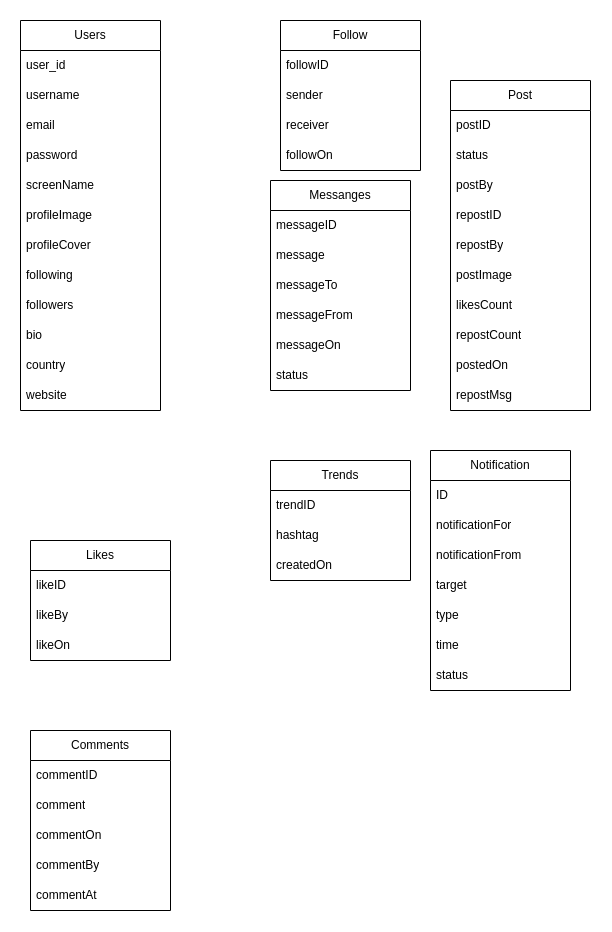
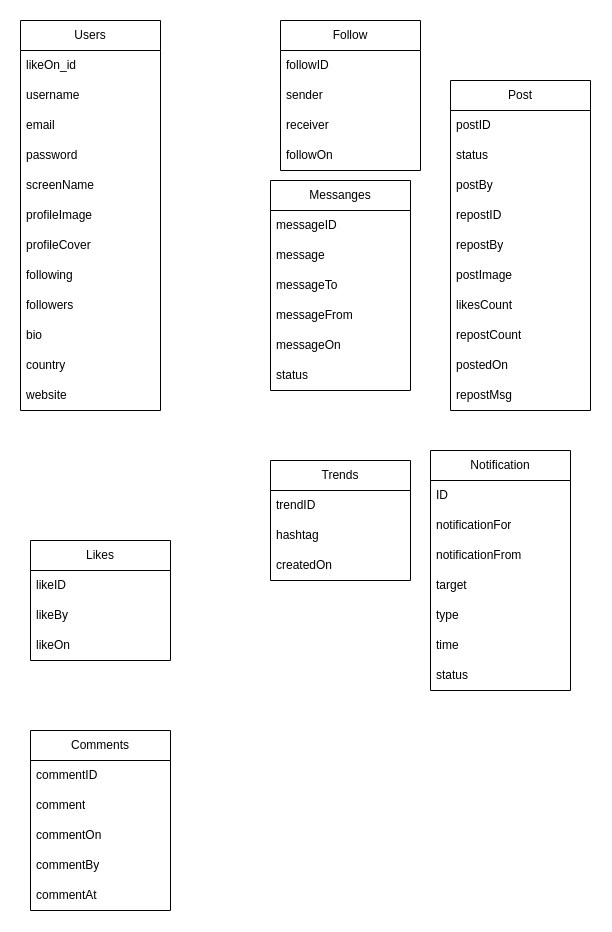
(48, 66) -> (52, 66)
